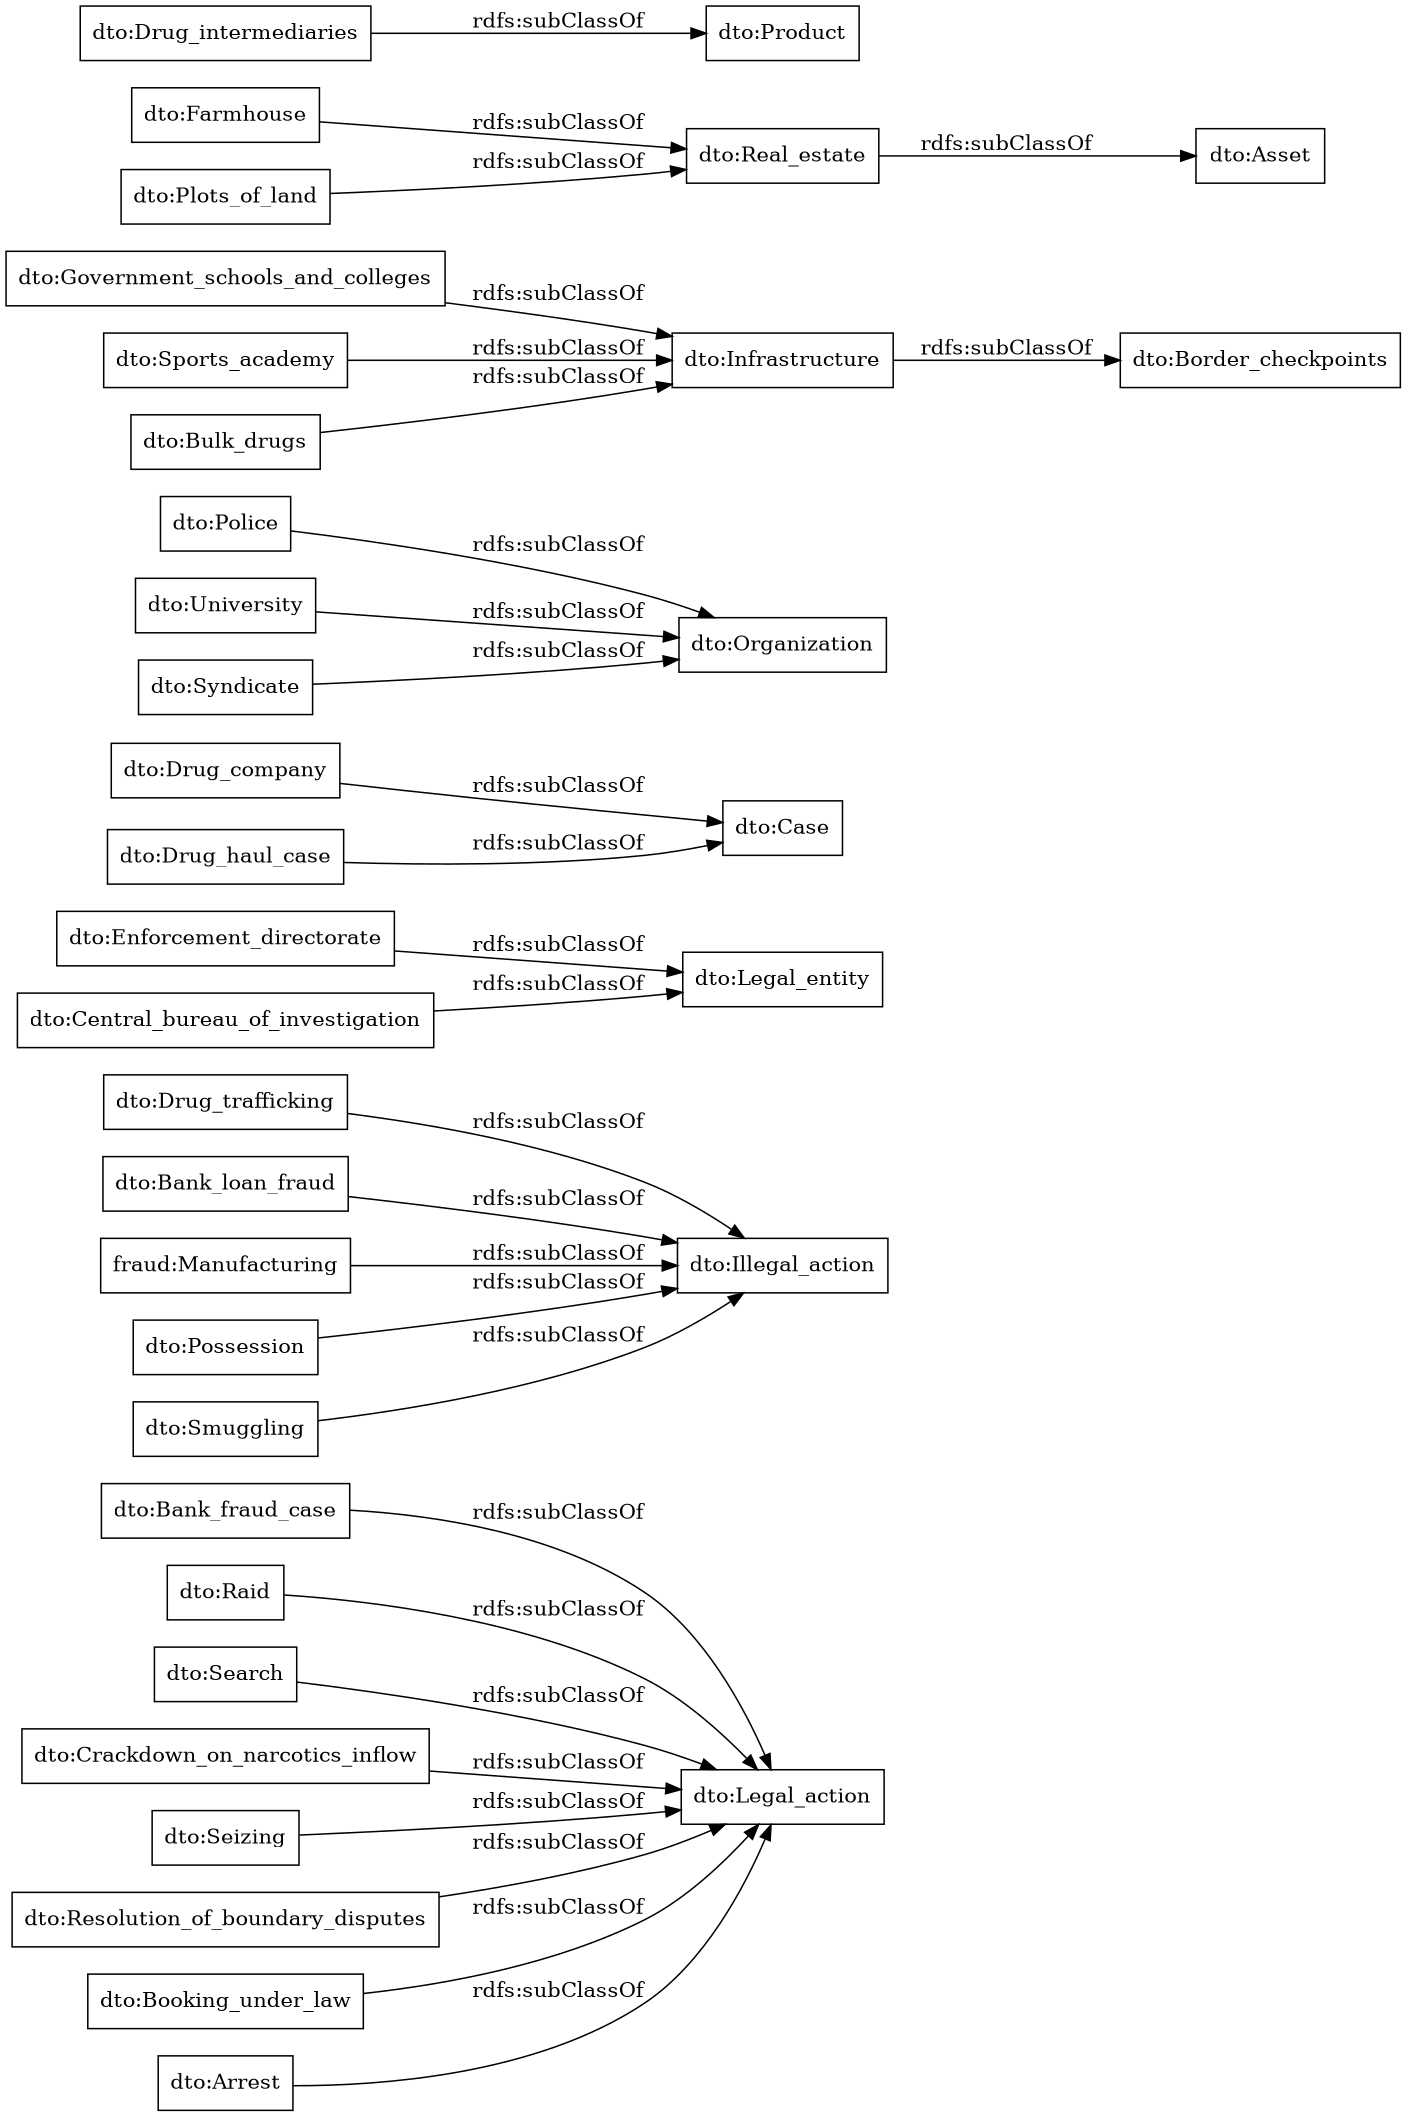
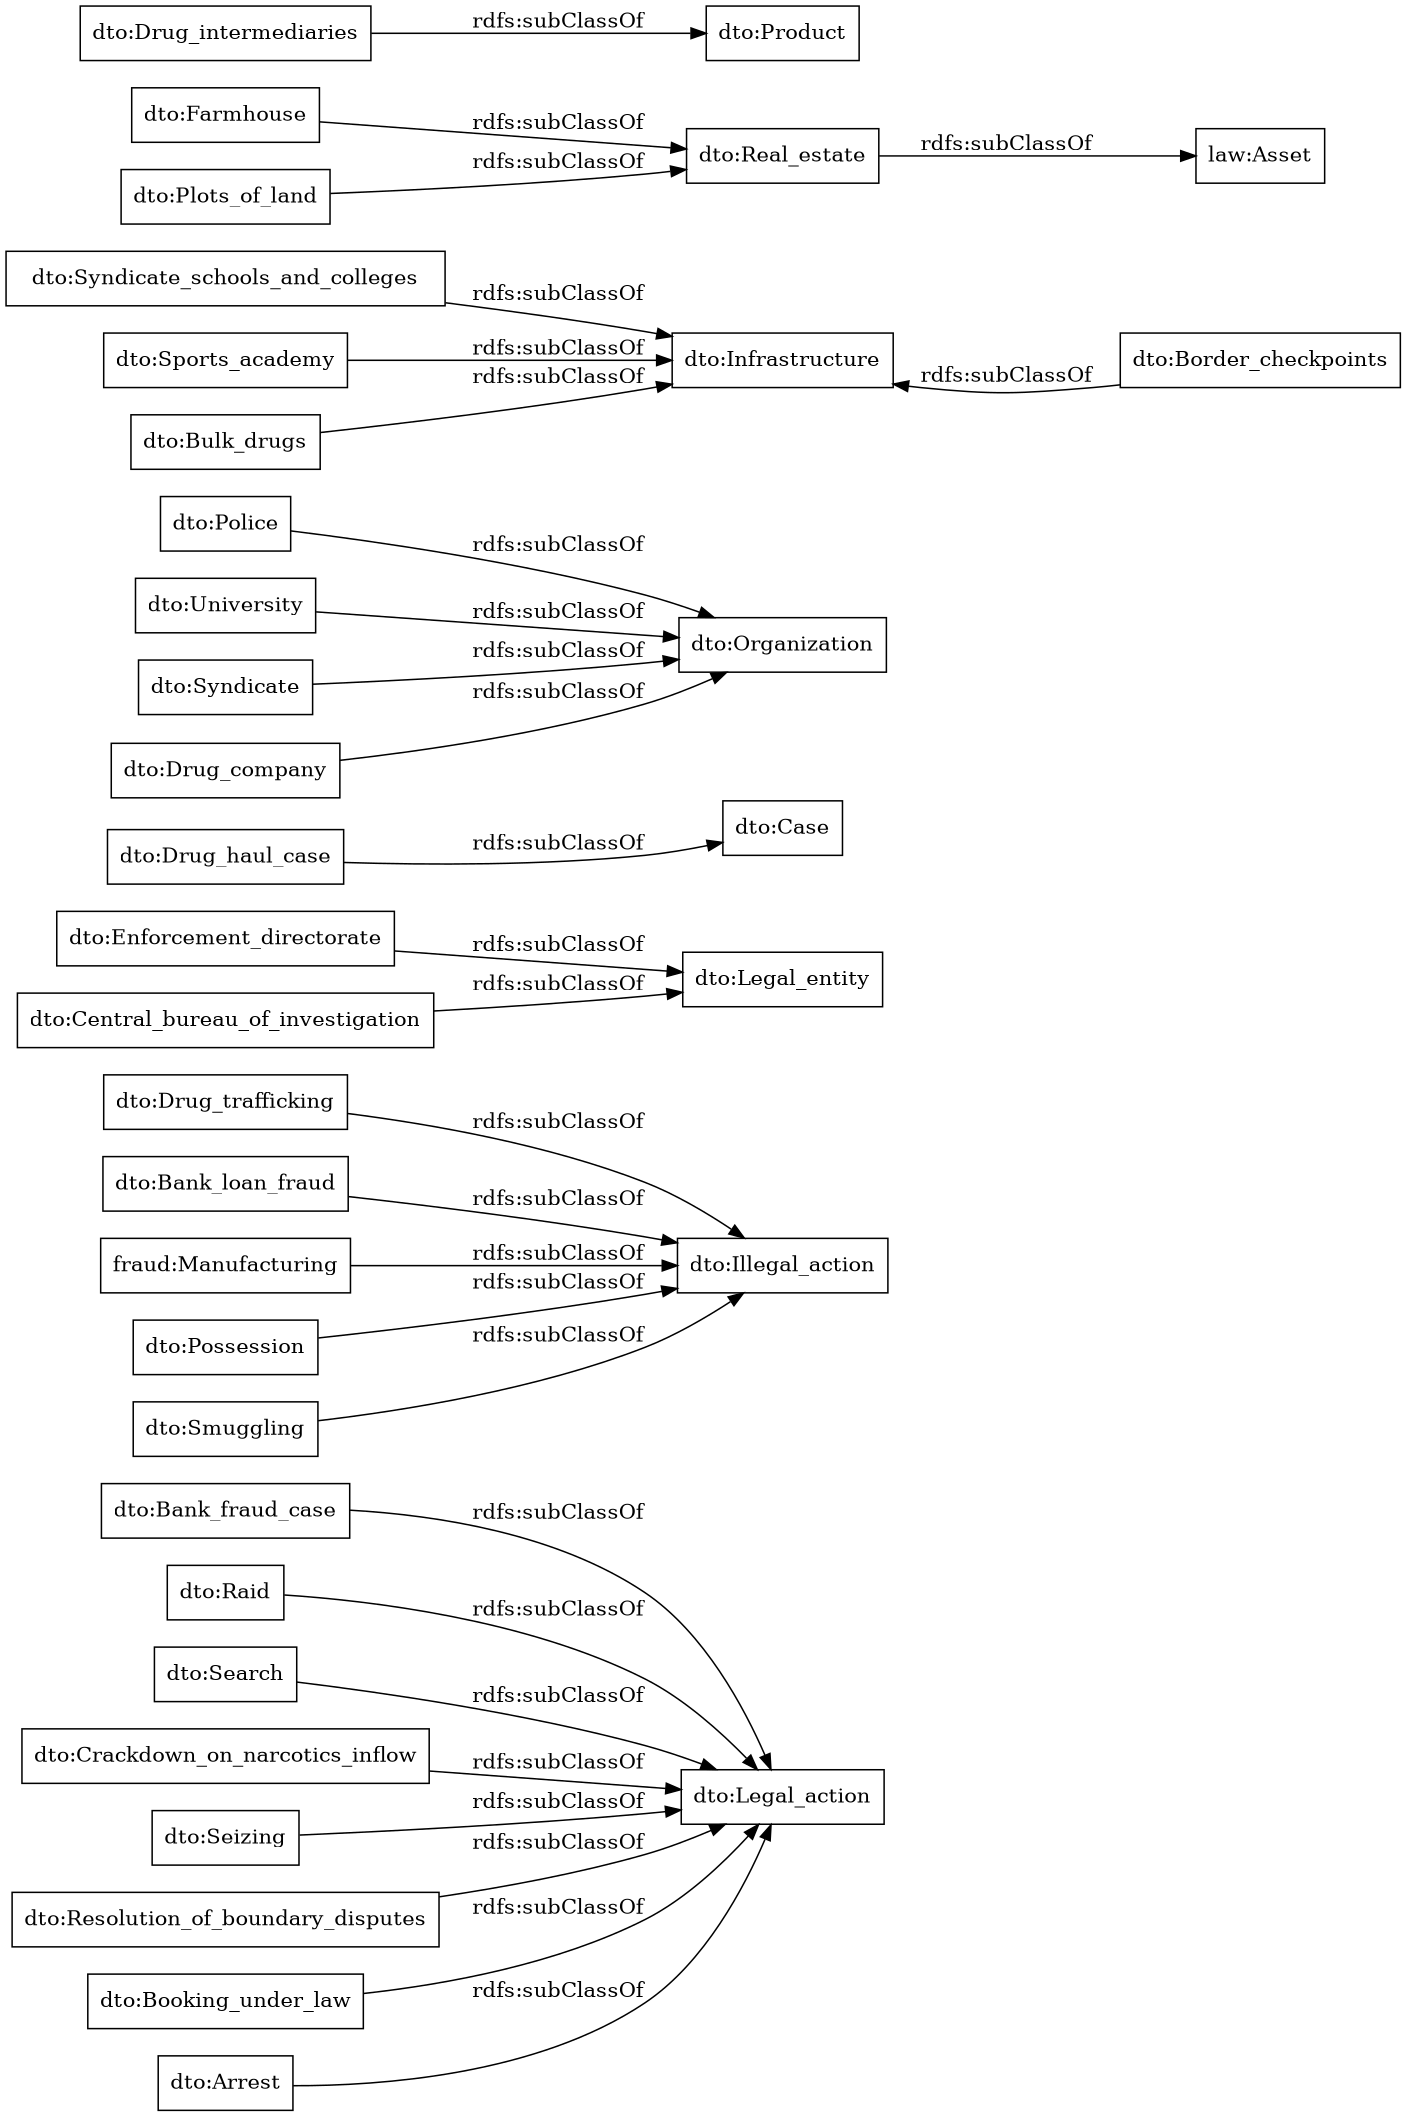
(1260, 156) -> (1260, 156)
(226, 279) -> (226, 279)
(999, 360) -> (1014, 393)
(524, 803) -> (529, 732)
